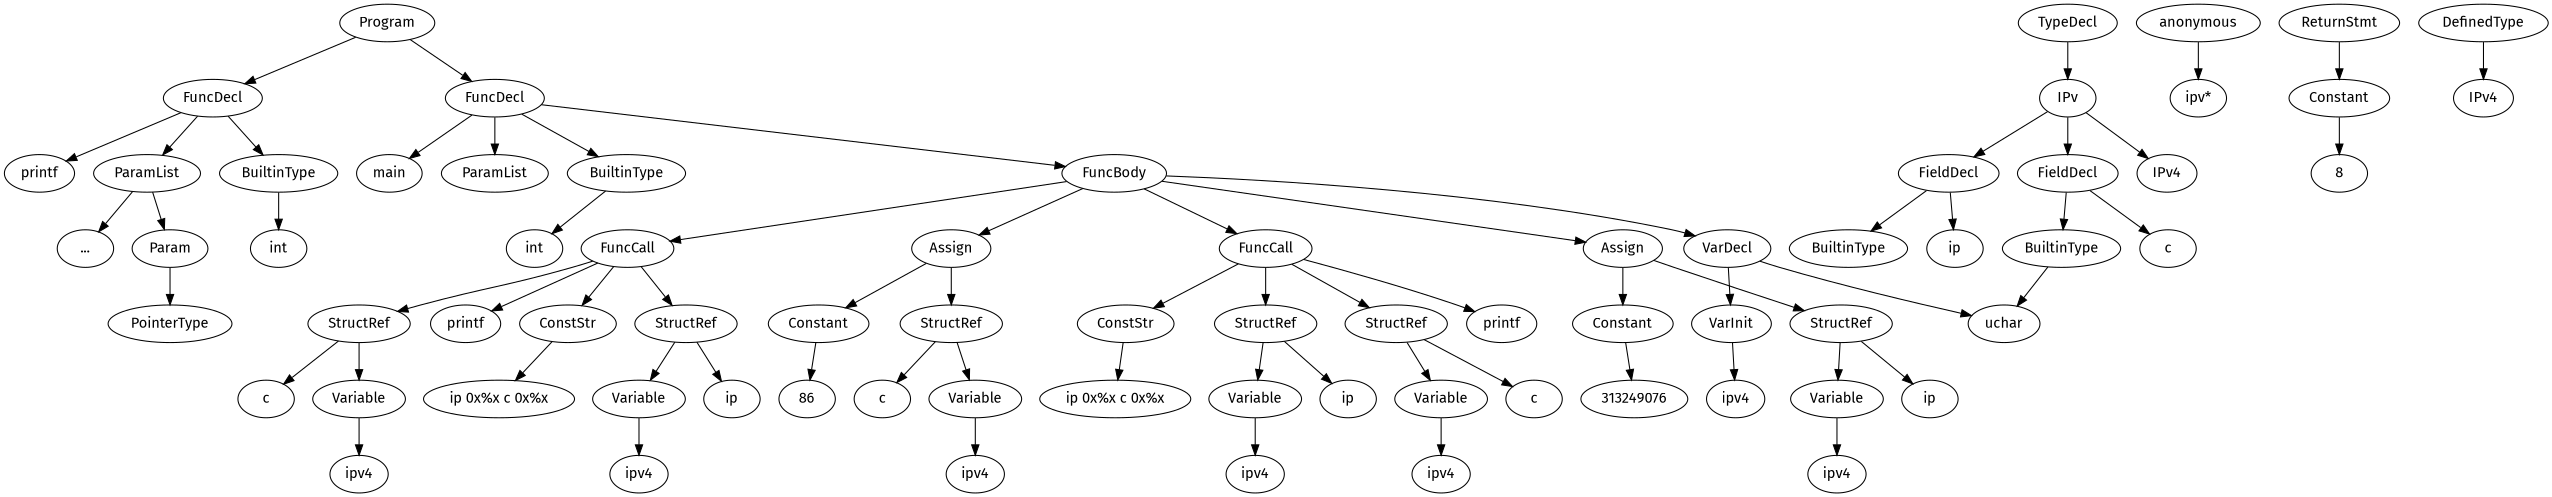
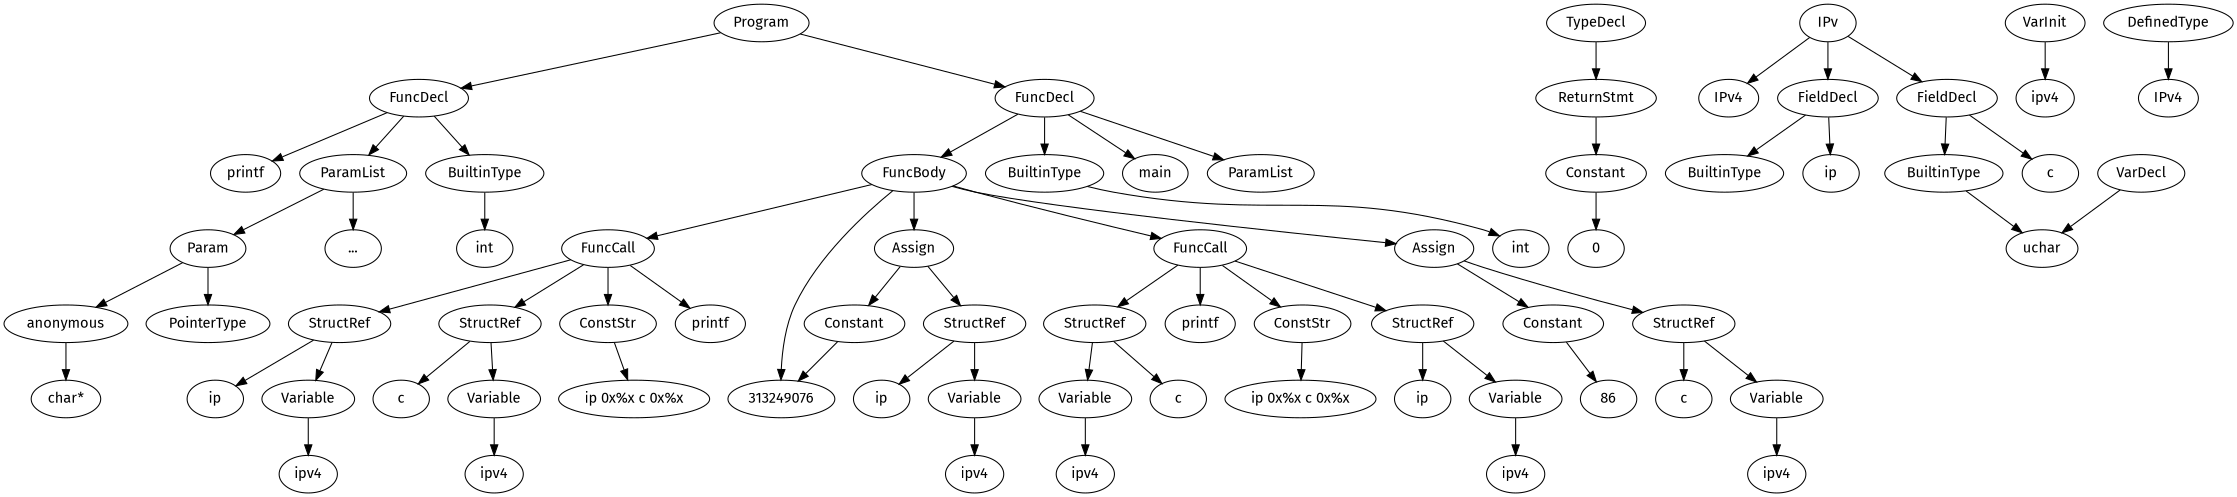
(2068, 55) -> (1596, 55)
(2198, 98) -> (66, 399)
(2339, 173) -> (1596, 249)
(1427, 194) -> (817, 269)
(1729, 279) -> none
none -> (144, 283)
